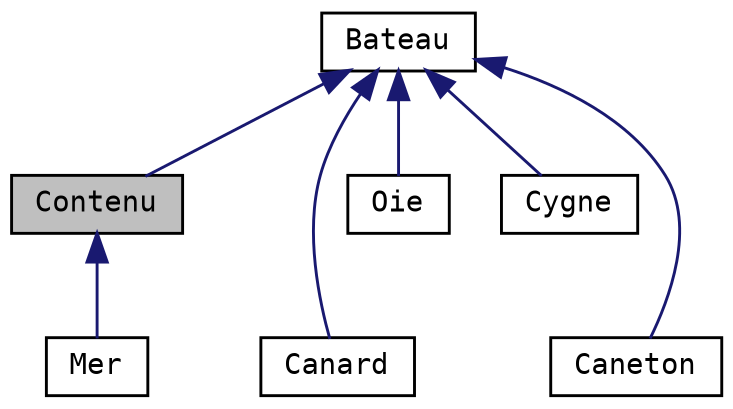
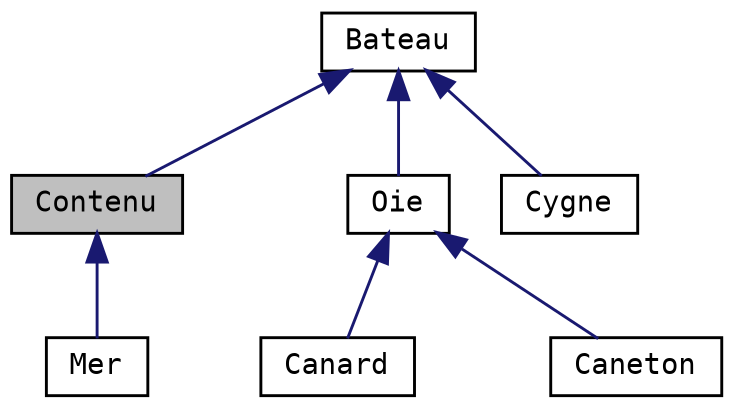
(657, 164) -> (530, 294)
(314, 212) -> (363, 299)
